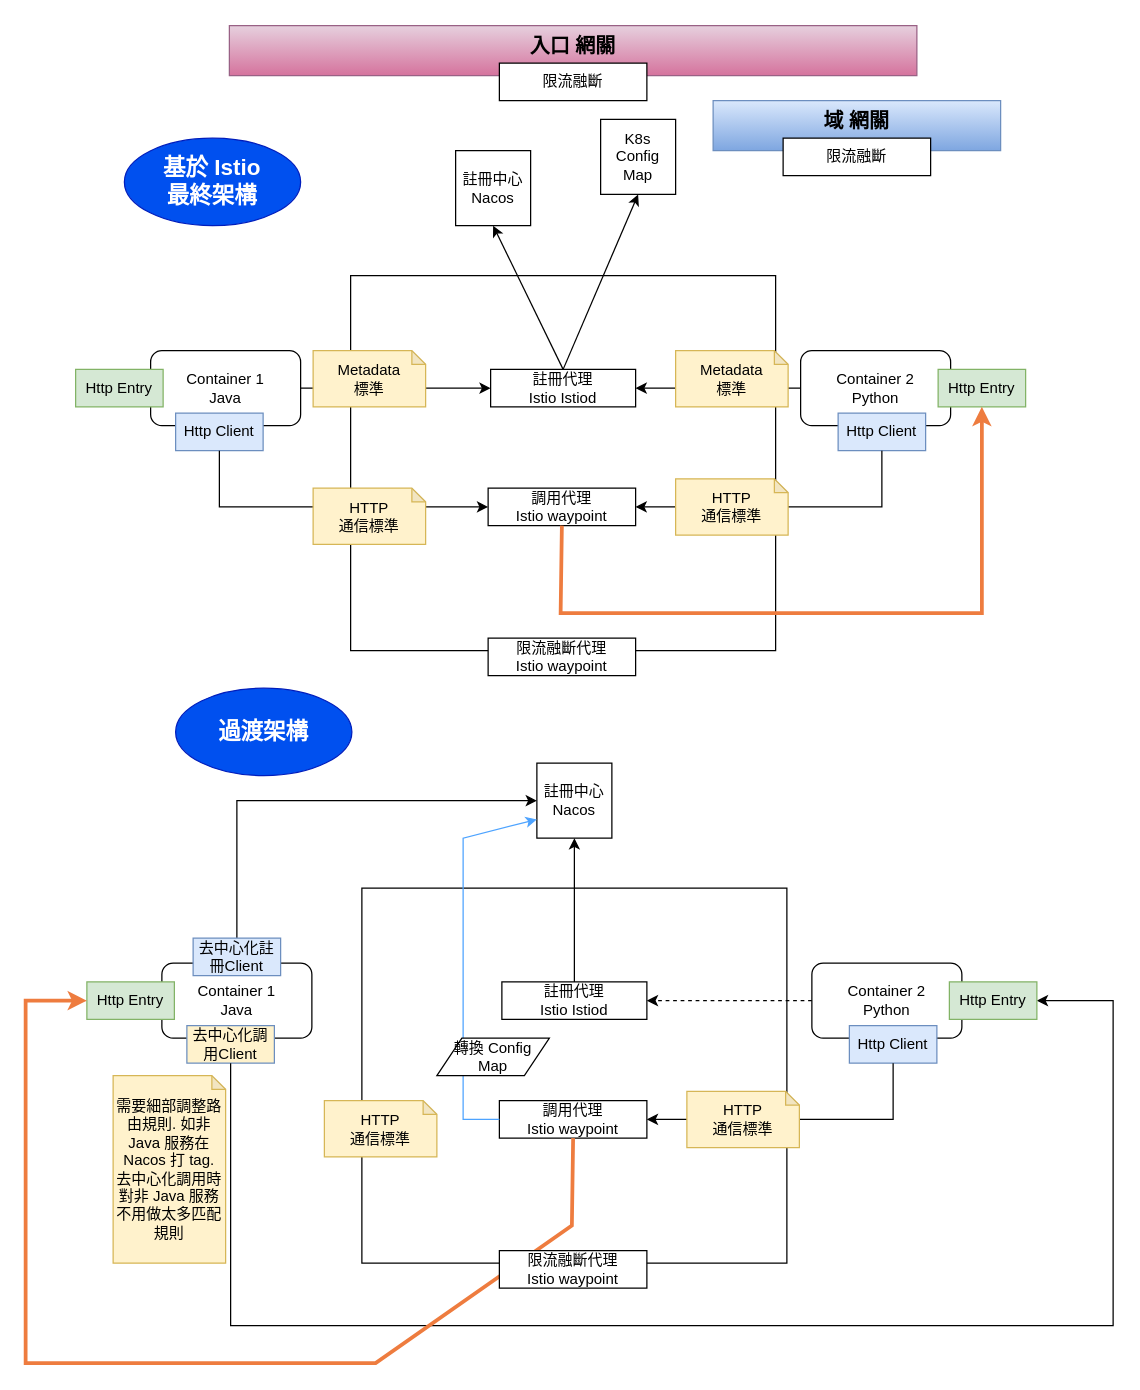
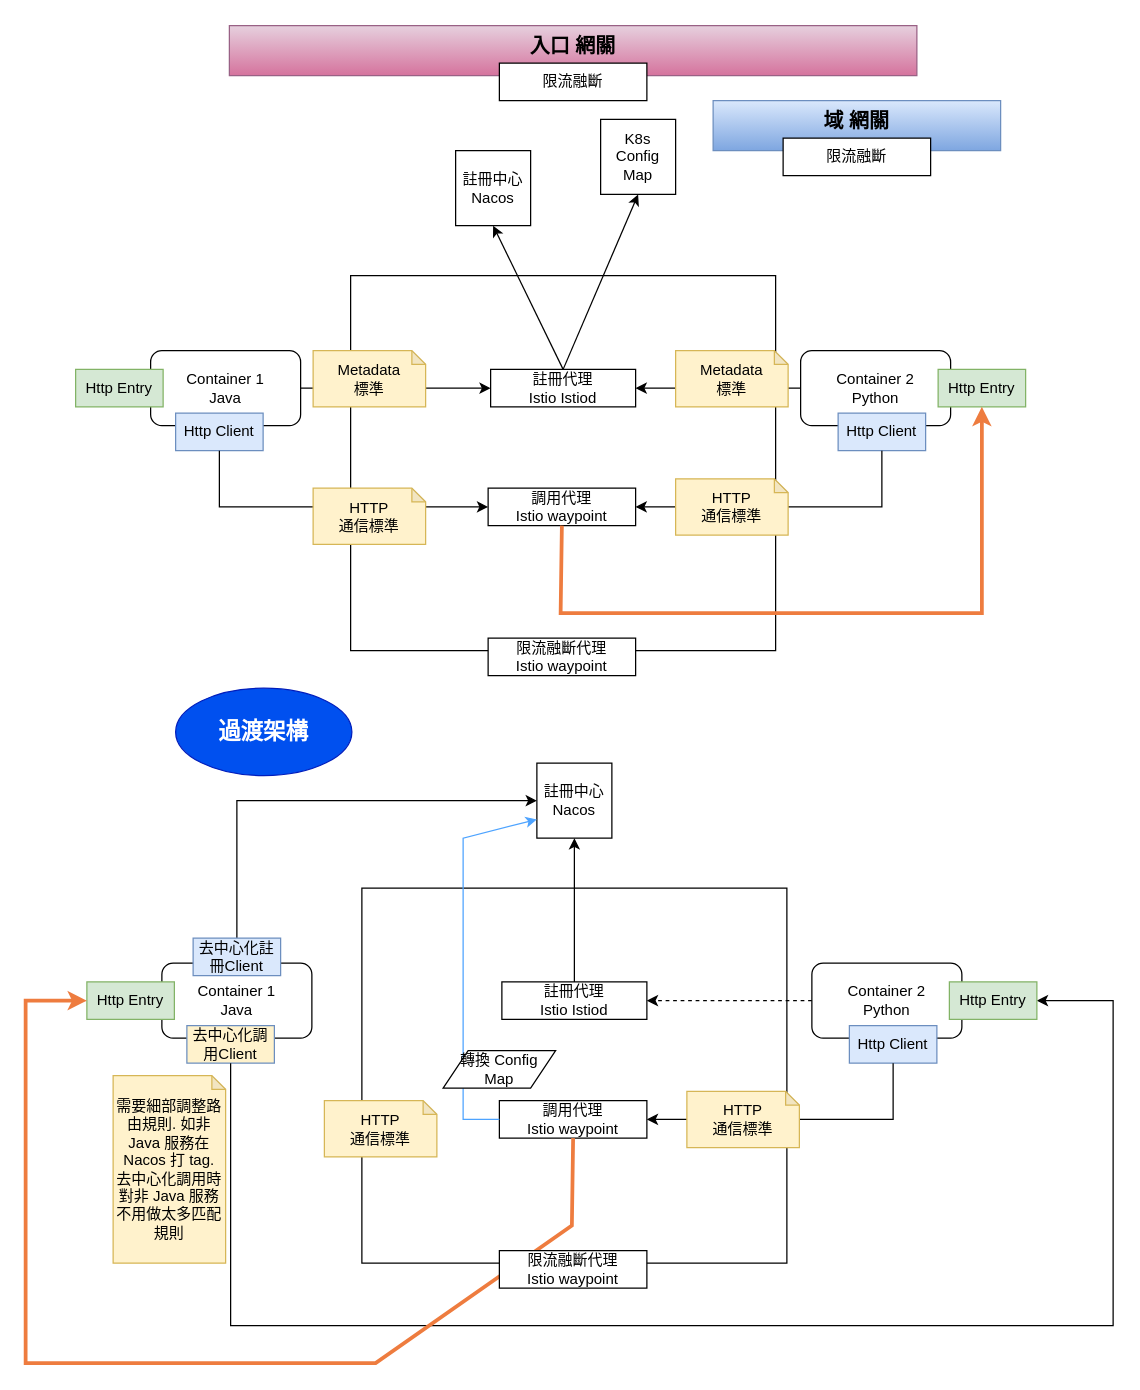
(213, 182) -> none
(493, 1057) -> (499, 1069)
